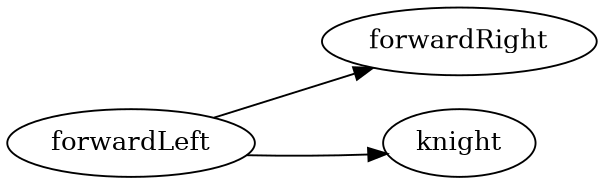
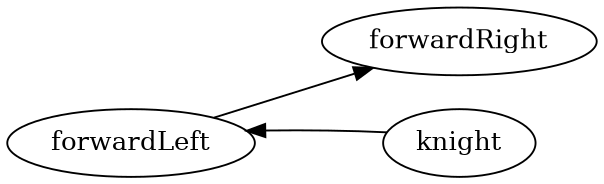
(307, 156) -> (326, 131)
